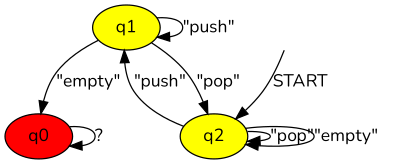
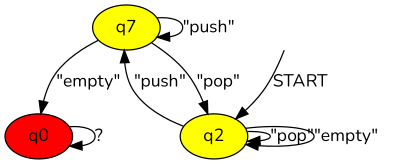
(126, 28) -> (126, 28)
